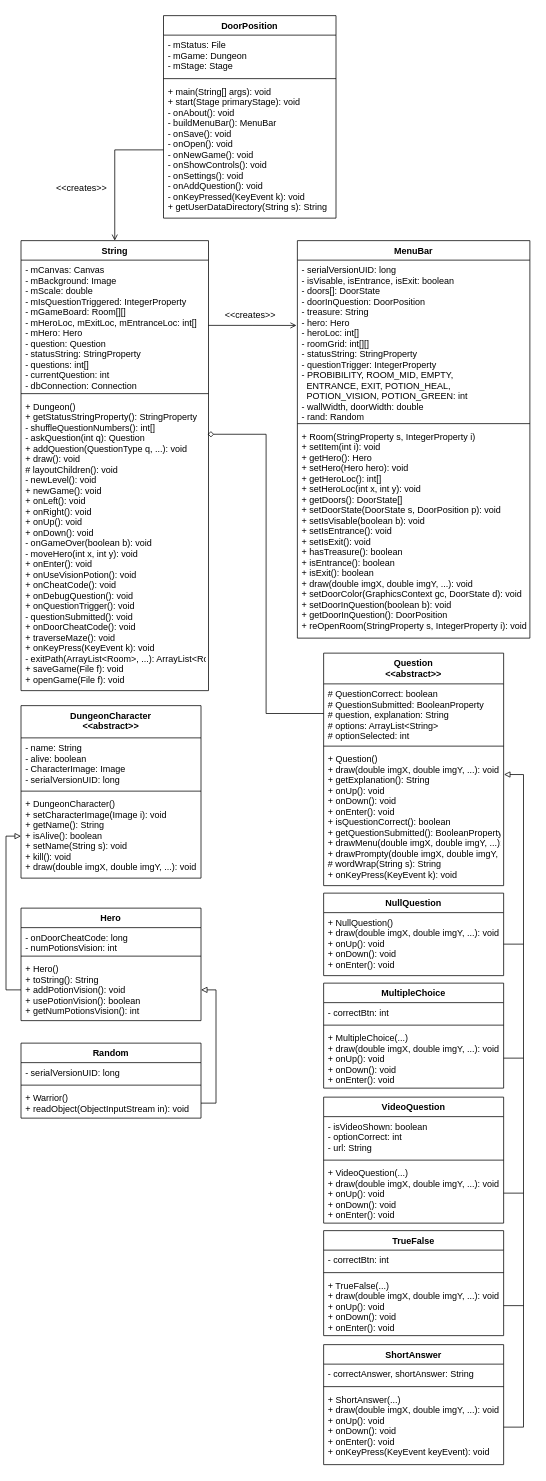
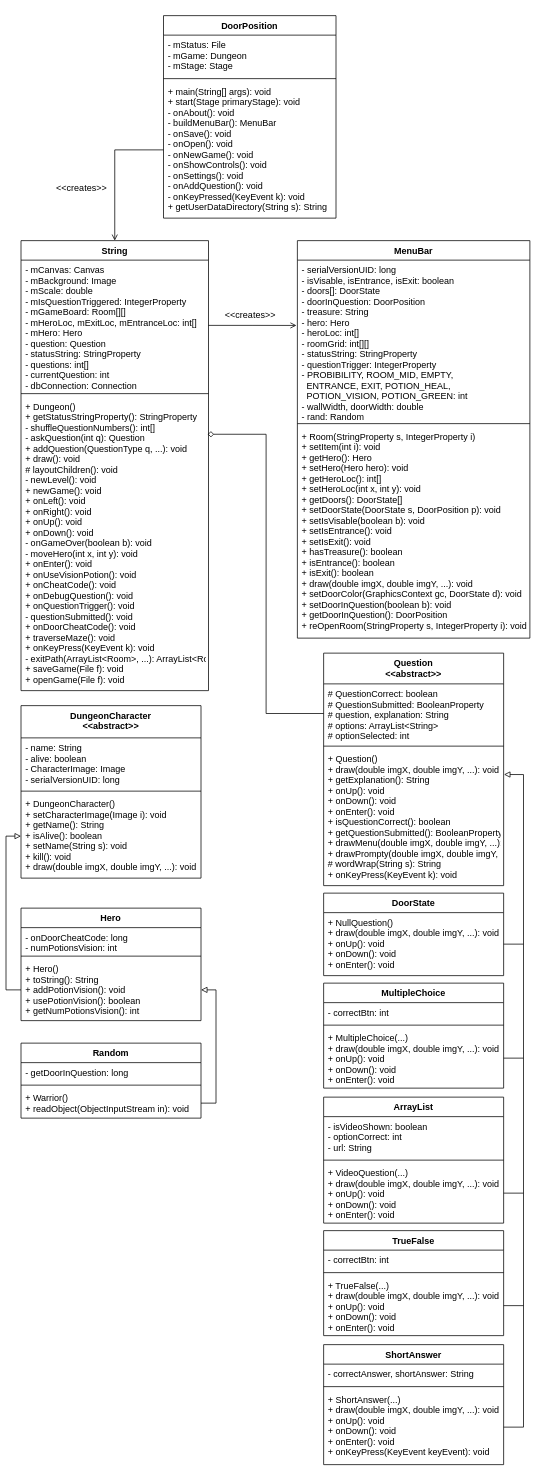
(413, 903) -> (413, 903)
(77, 1073) -> (82, 1073)
(413, 1107) -> (413, 1107)
